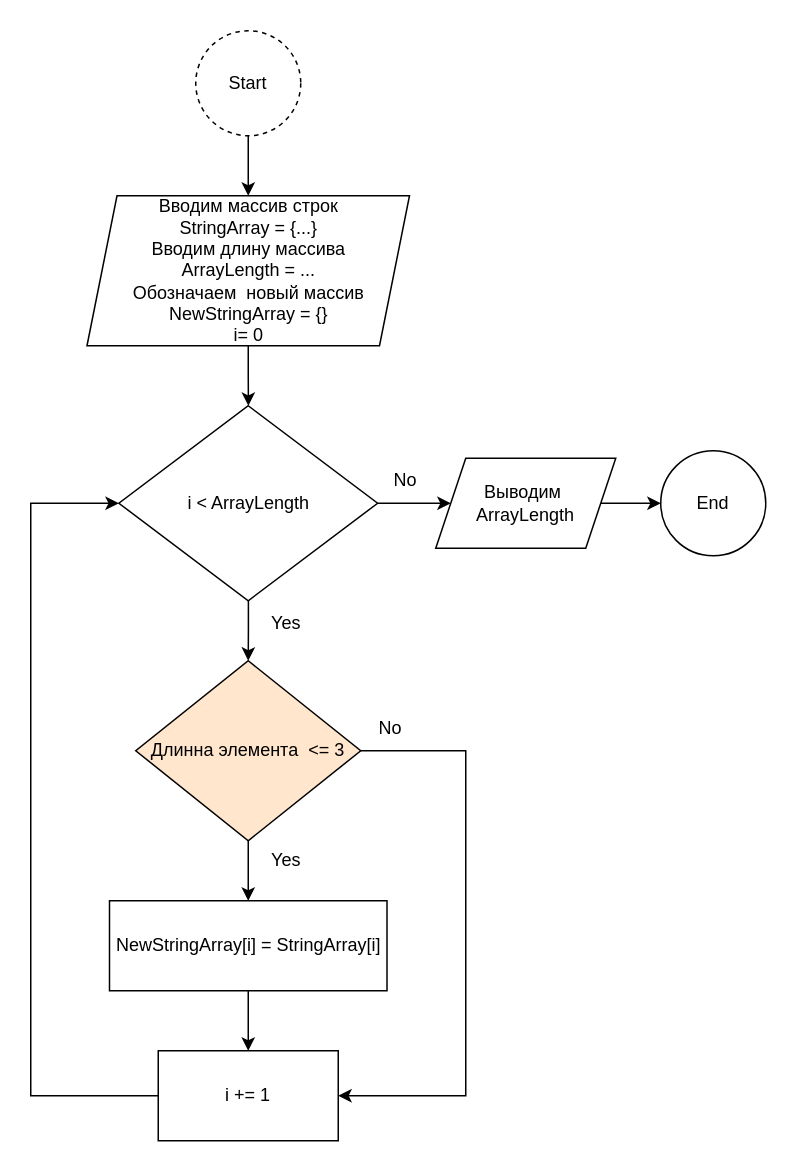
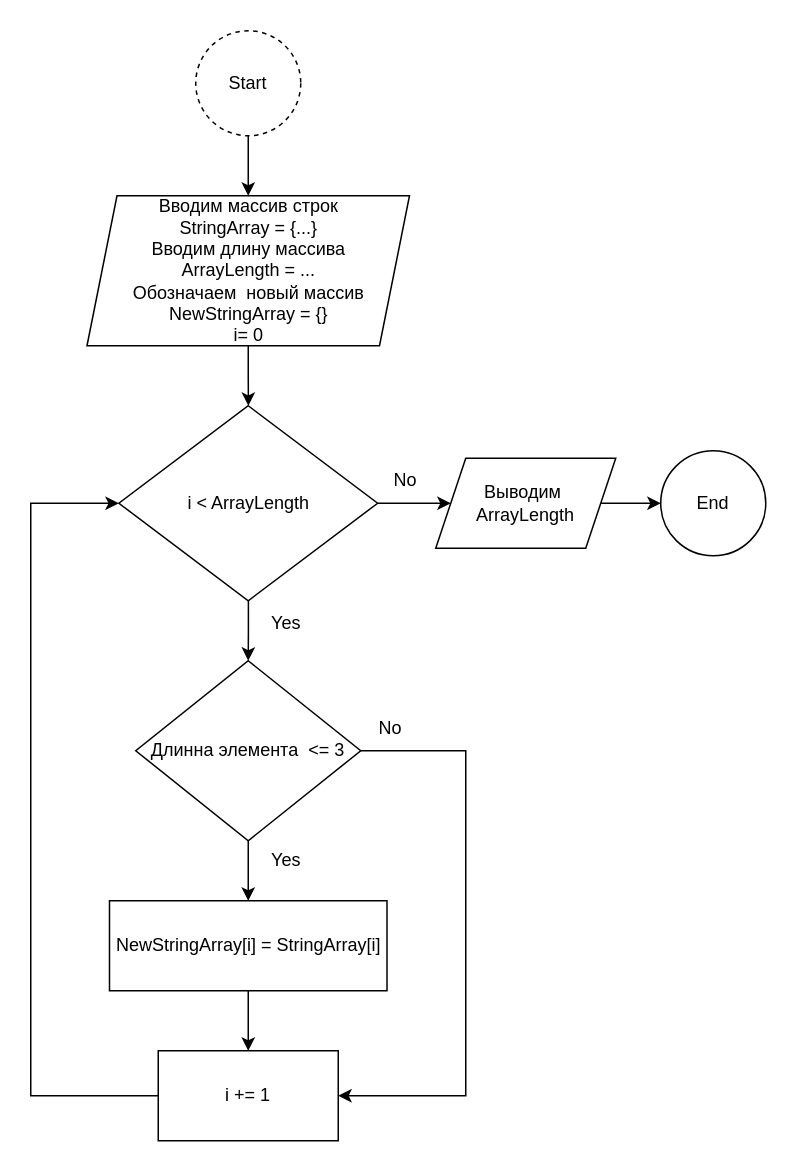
(248, 751) -> (248, 751)
